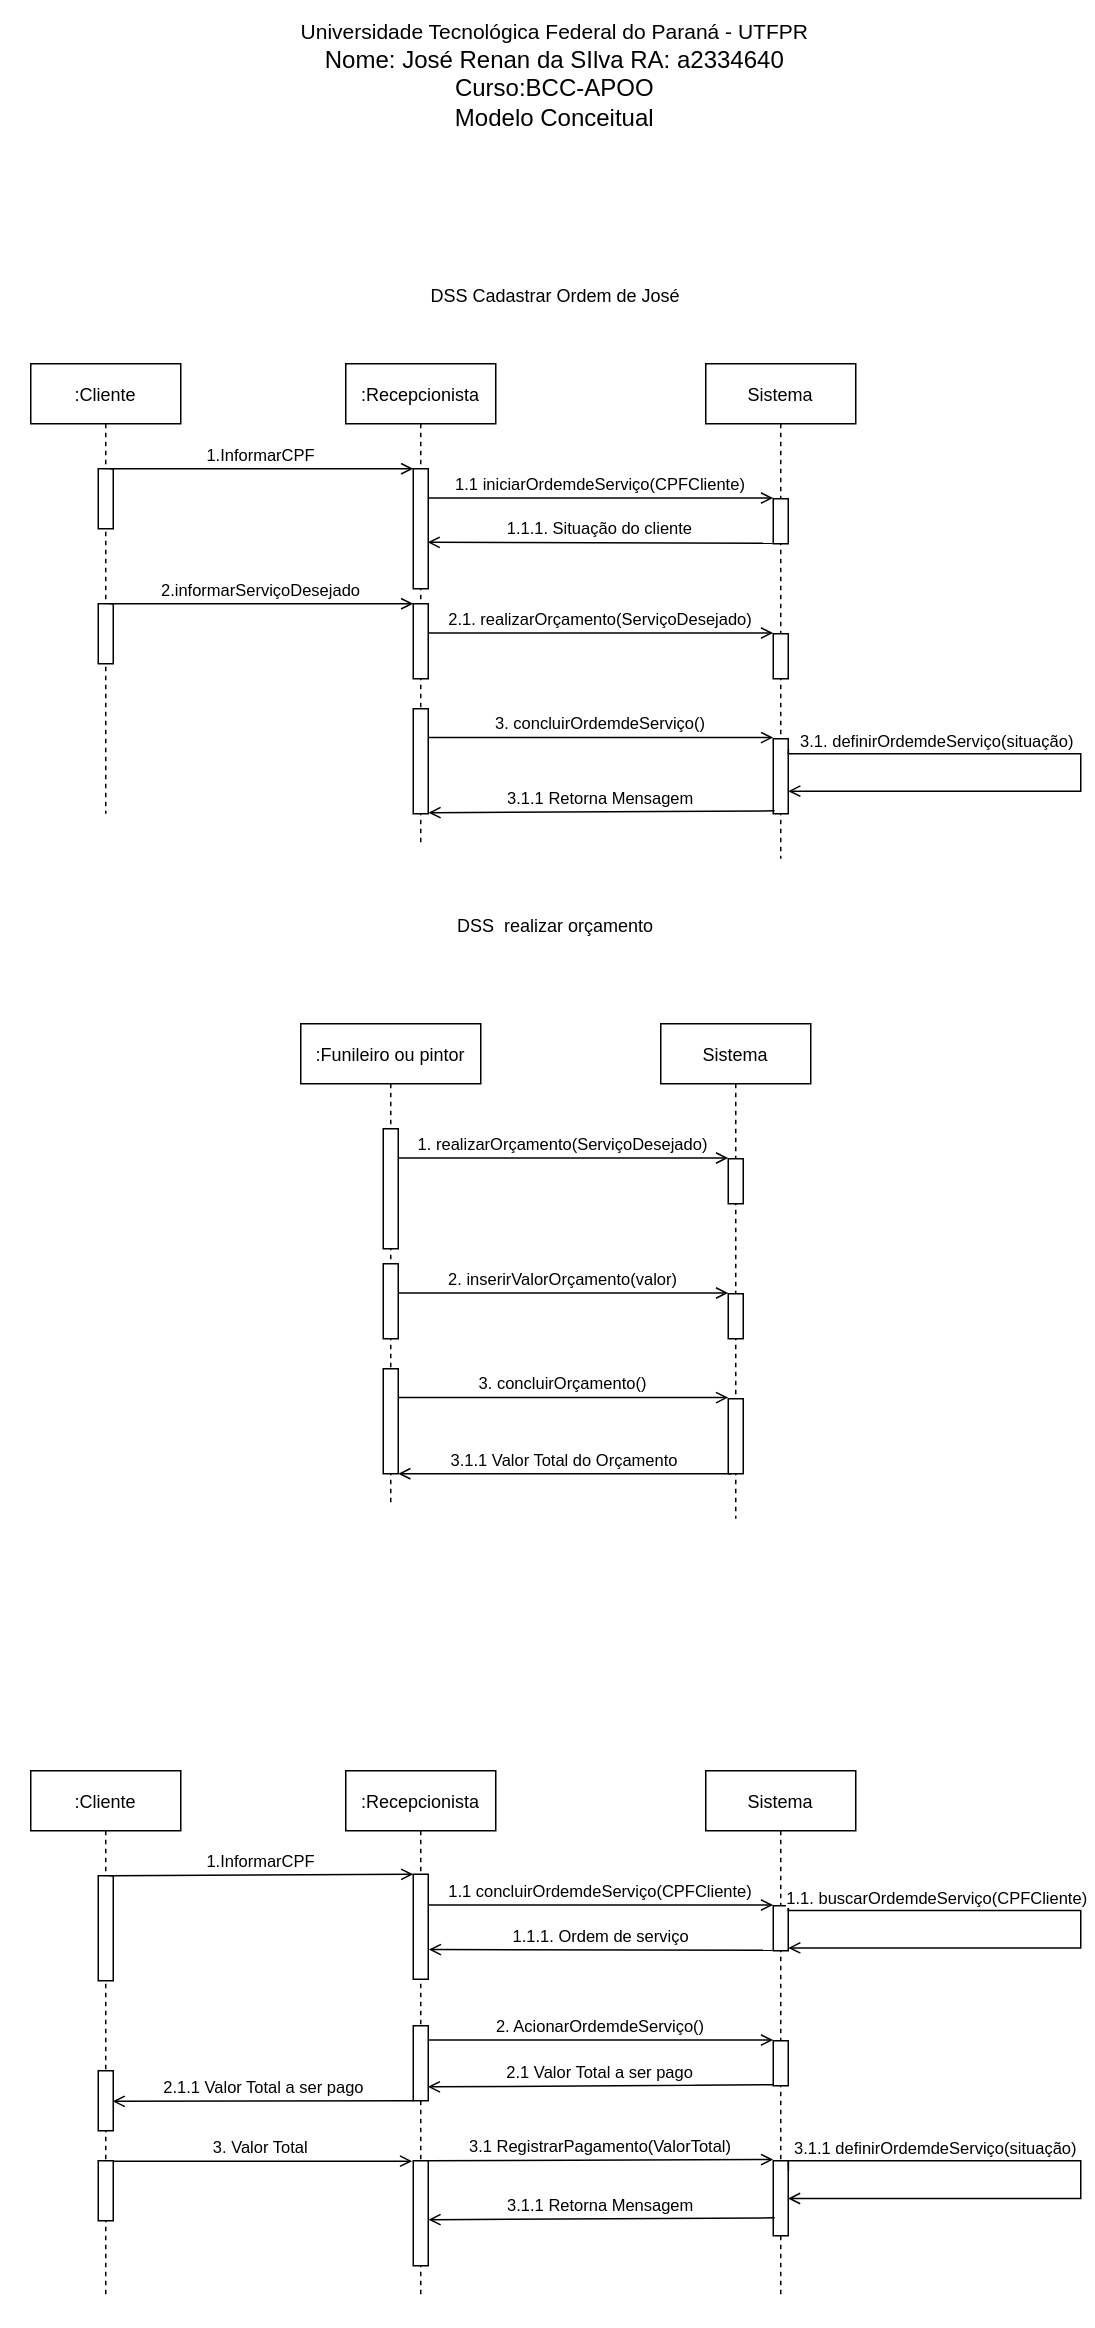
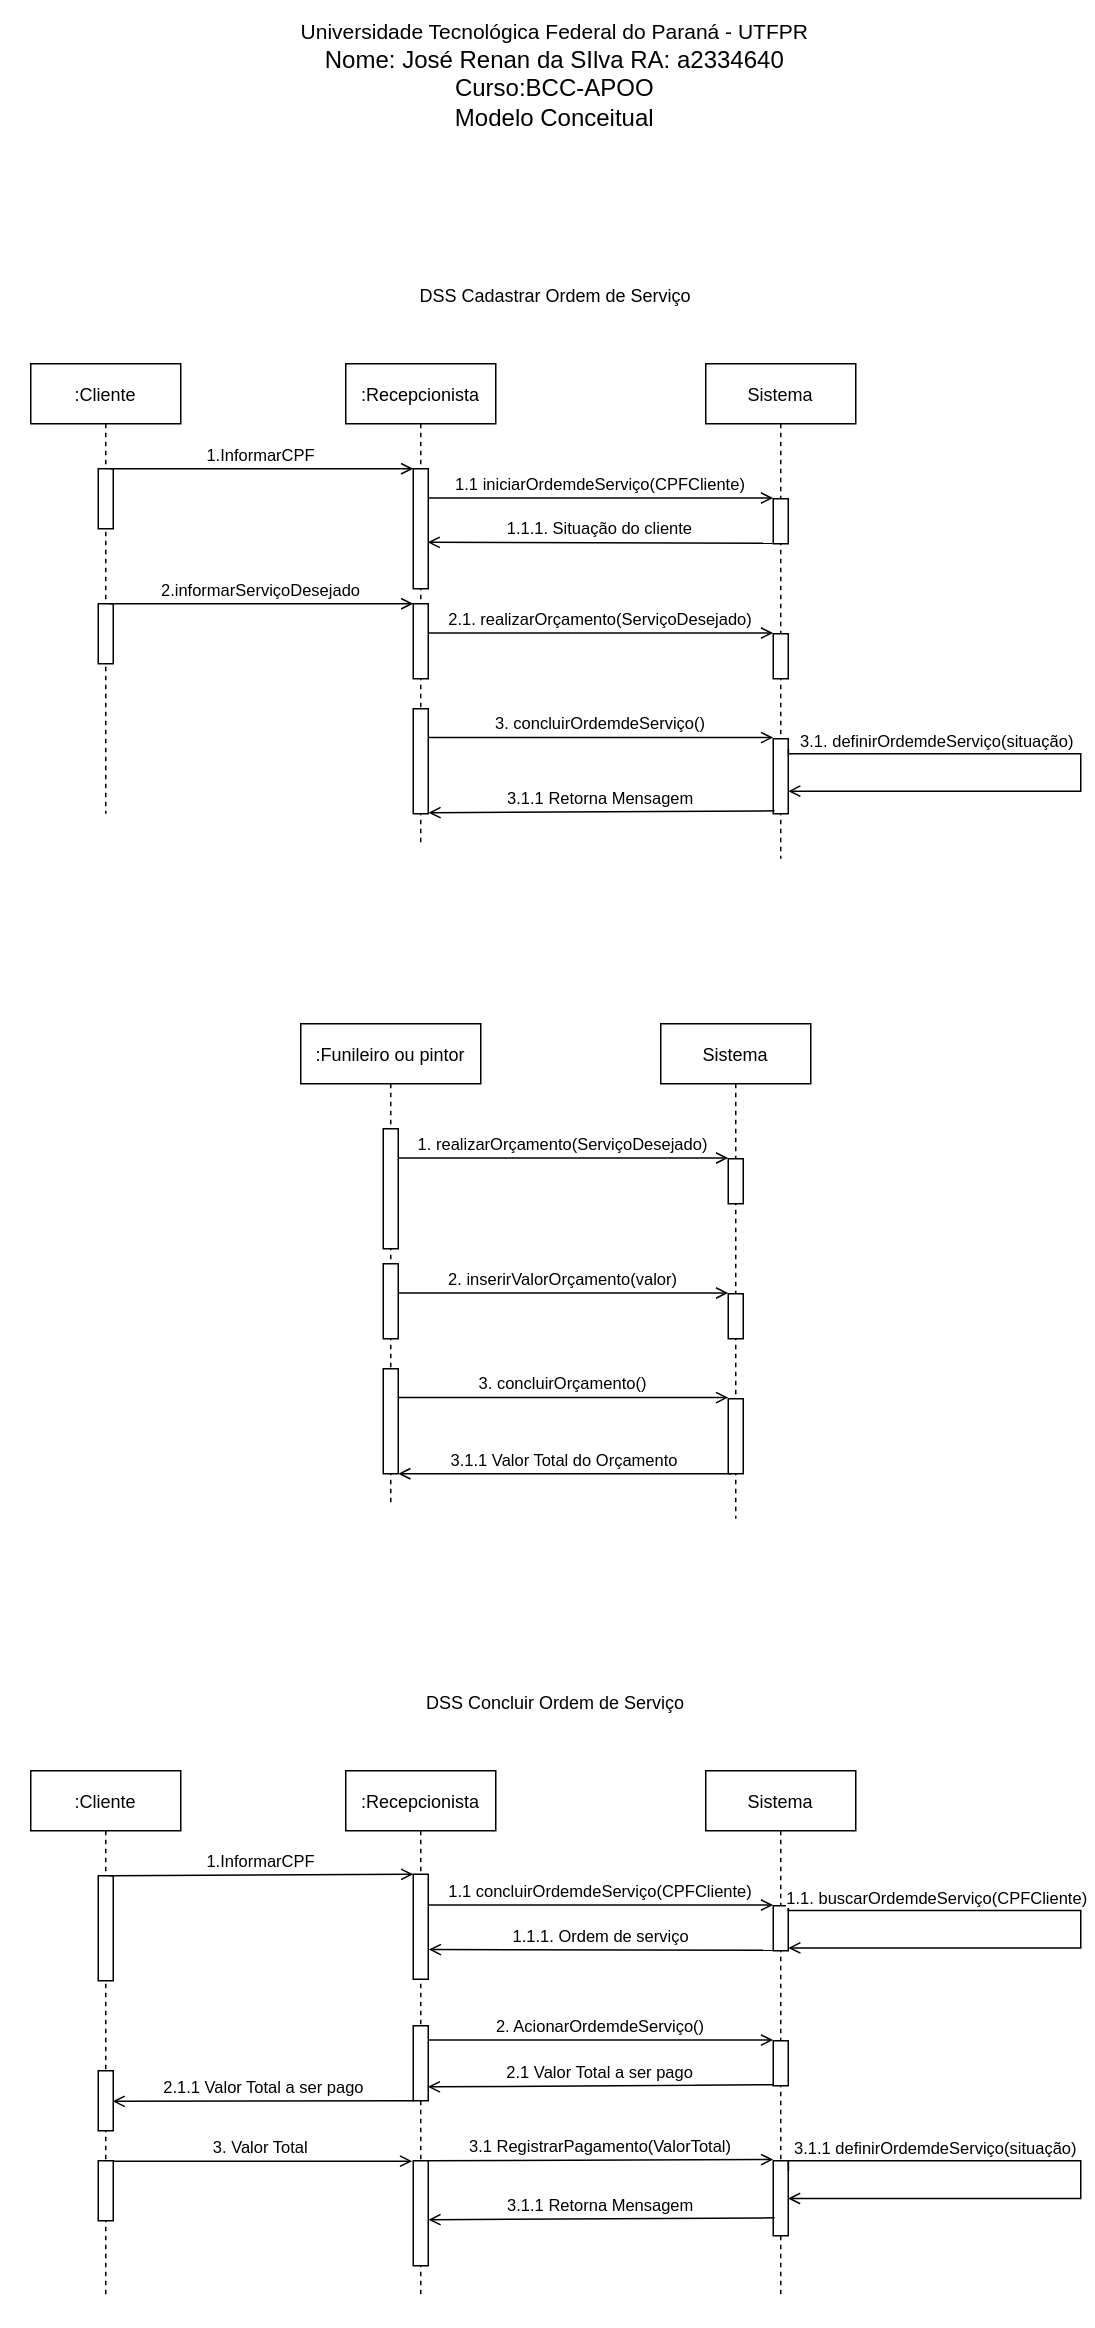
(556, 296) -> (556, 296)
(556, 926) -> none
none -> (556, 1703)
